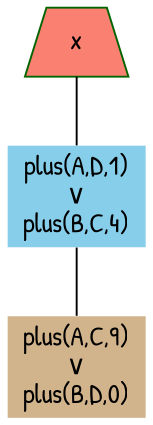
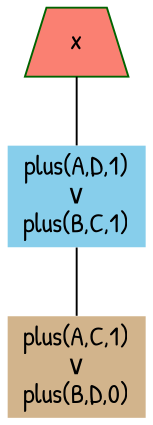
(77, 196) -> (77, 196)
(77, 367) -> (77, 367)
